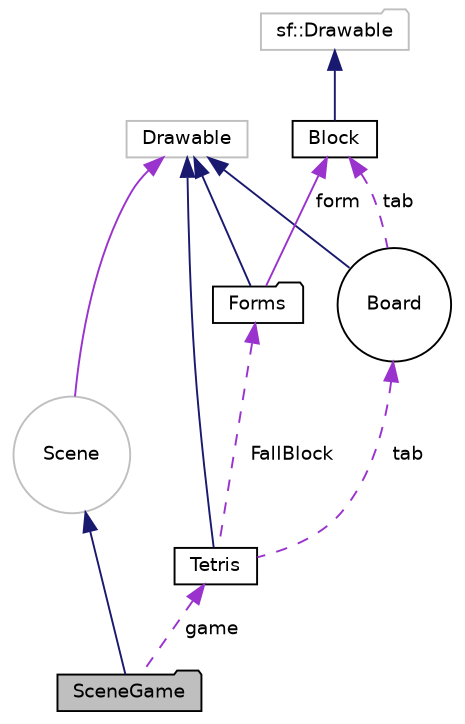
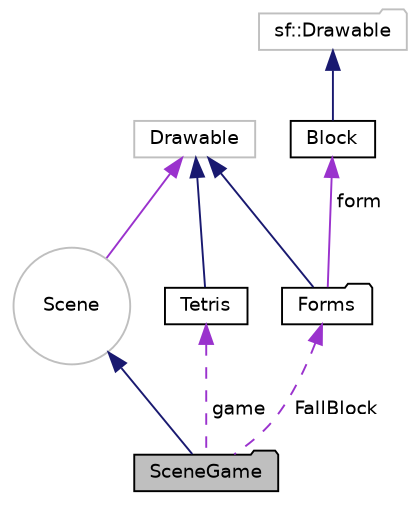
(394, 305) -> none
(235, 445) -> (284, 406)
